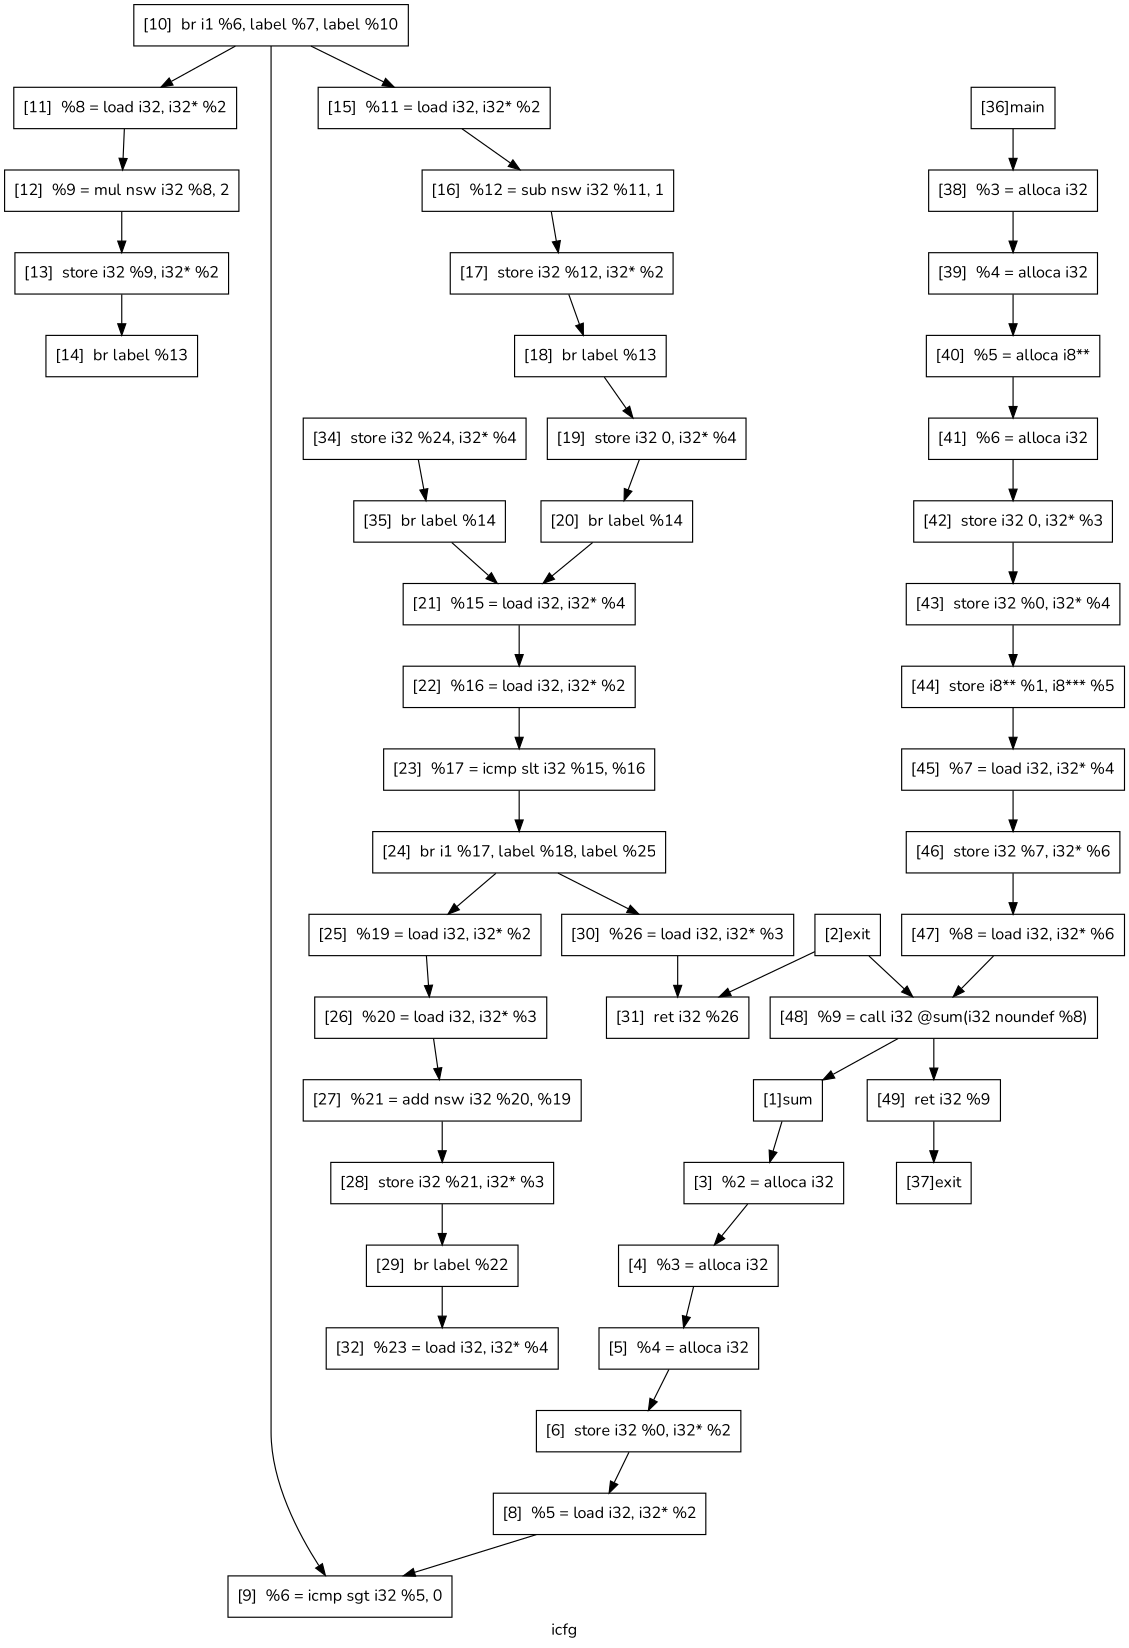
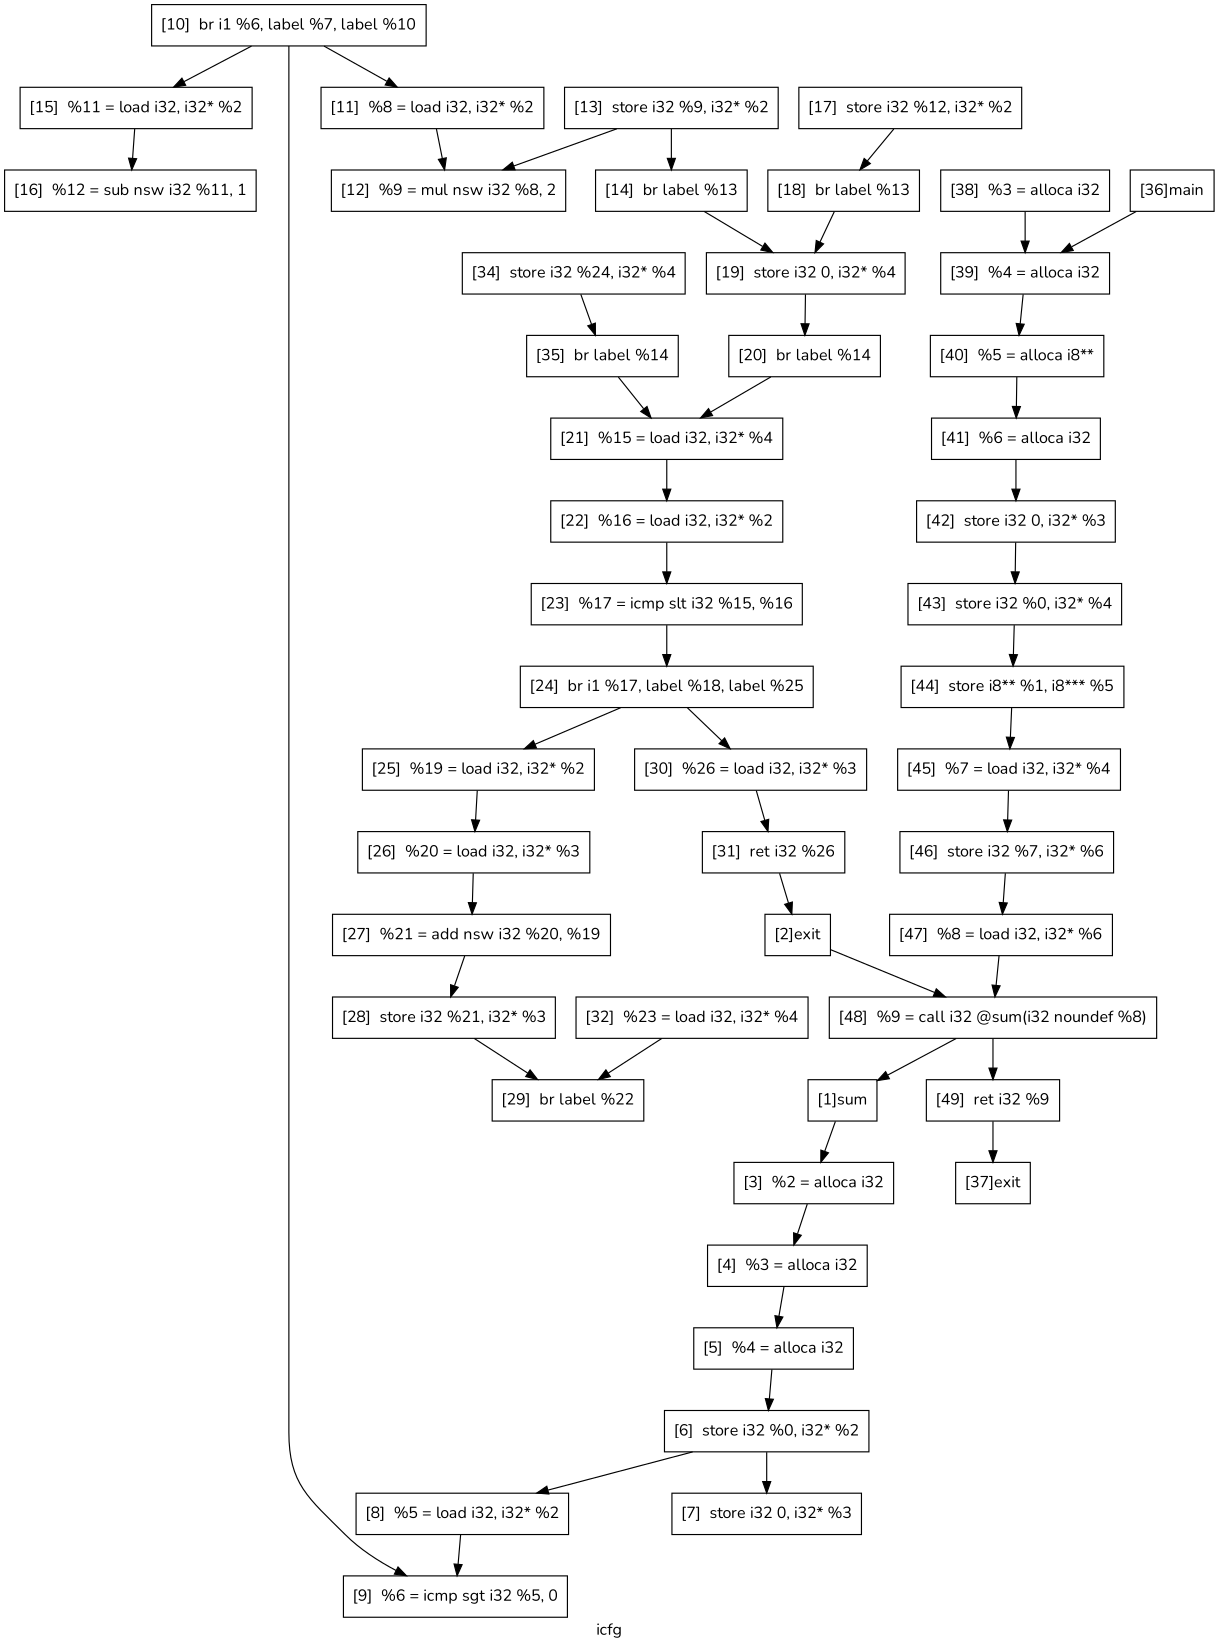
(1013, 144) -> (1104, 229)
(122, 226) -> (565, 147)
(554, 226) -> none
none -> (733, 229)
(772, 972) -> (784, 888)
(442, 1301) -> (635, 1056)
none -> (767, 1514)
